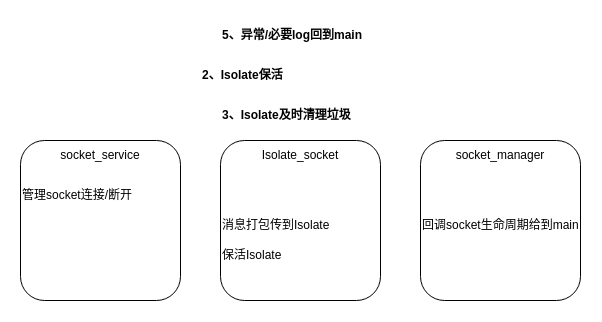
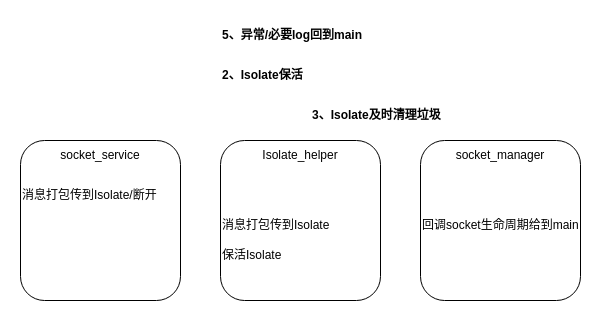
(261, 76) -> (281, 76)
(291, 116) -> (381, 116)
(301, 156) -> (301, 156)
(82, 196) -> (96, 196)
